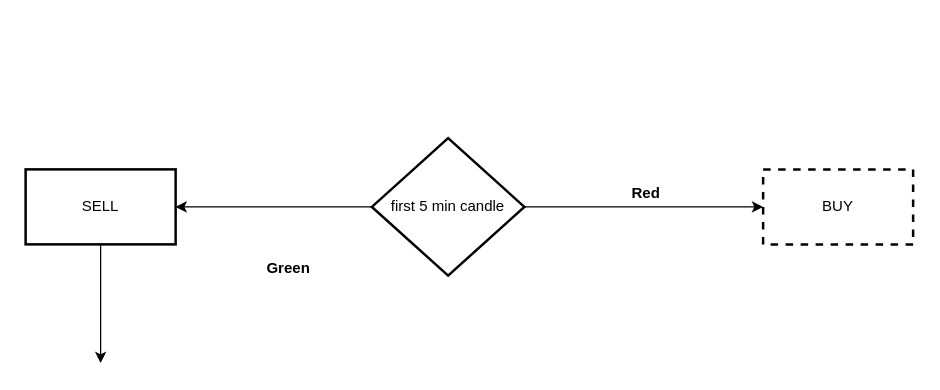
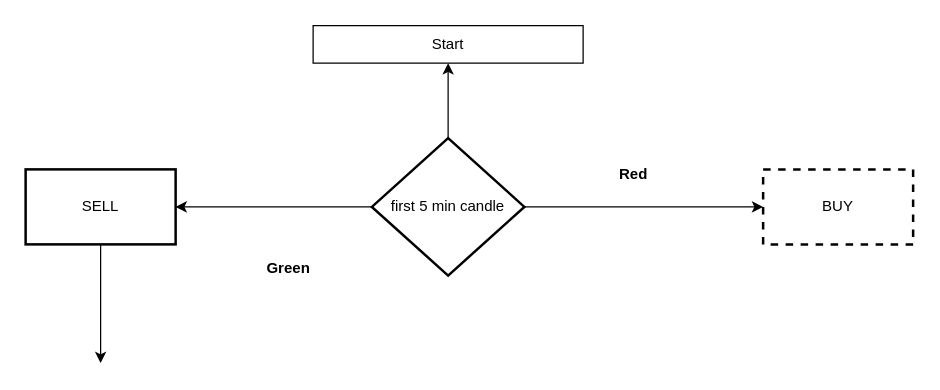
none -> (448, 44)
none -> (448, 105)
(646, 188) -> (633, 169)
